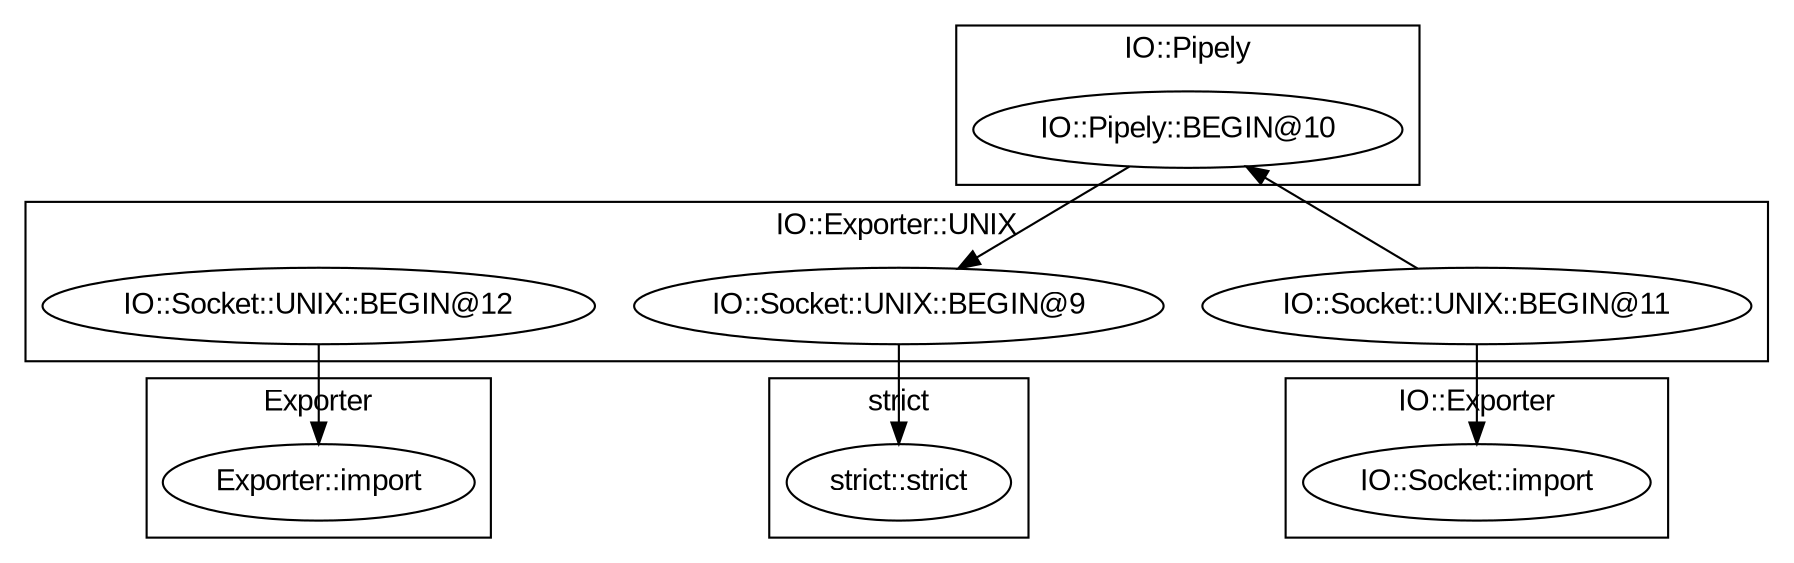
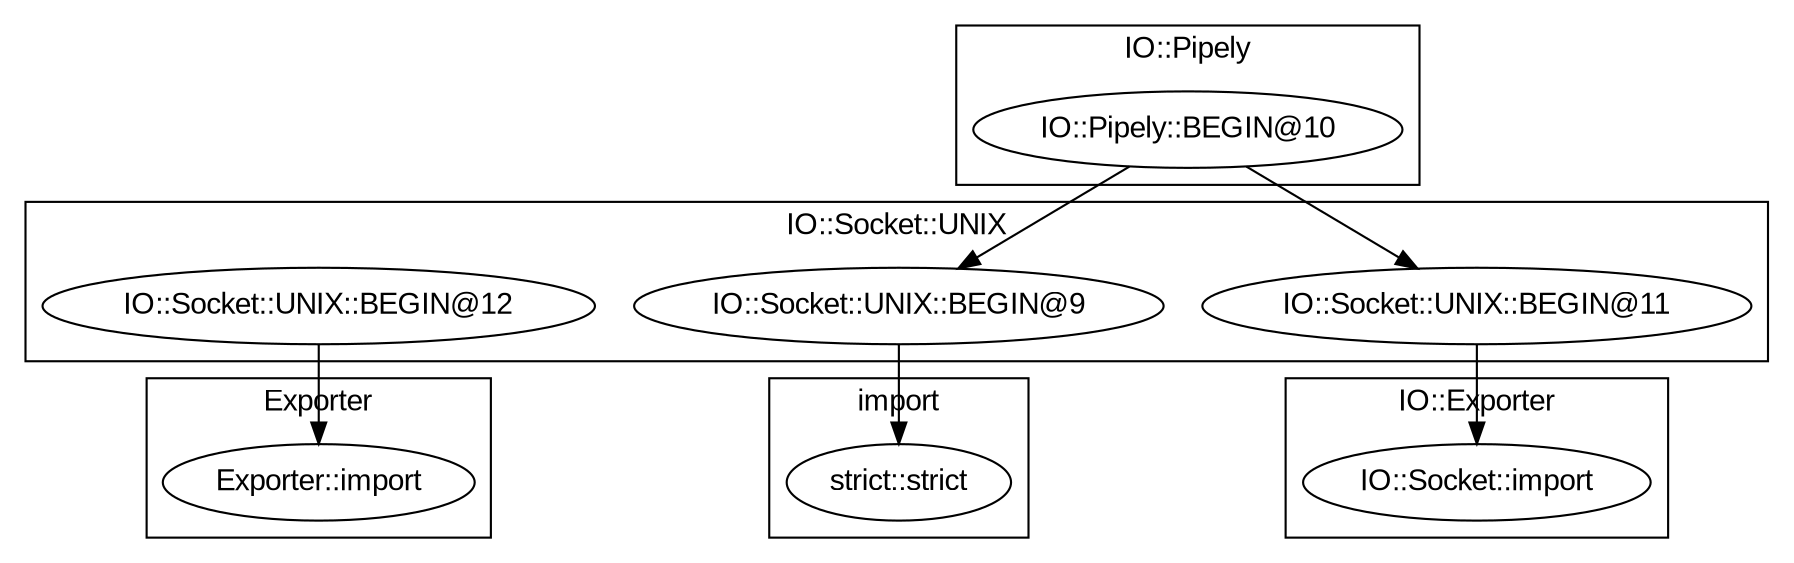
(1341, 223) -> (1330, 217)
(897, 226) -> (897, 226)
(899, 403) -> (899, 403)
